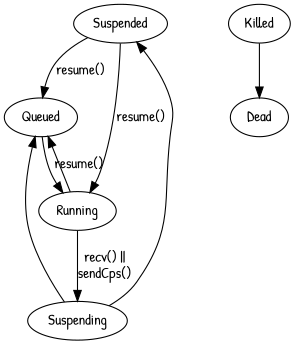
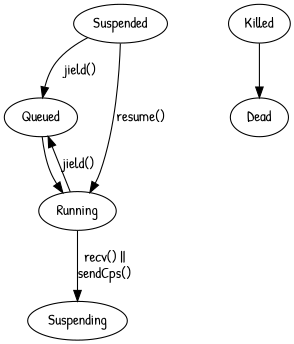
(81, 71) -> (81, 71)
(79, 164) -> (79, 164)
(167, 184) -> none
(29, 229) -> none
